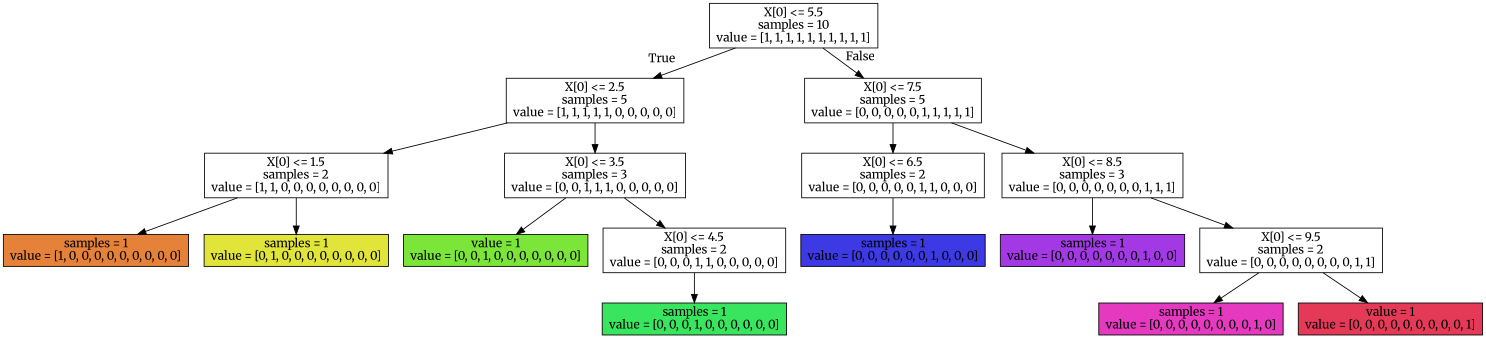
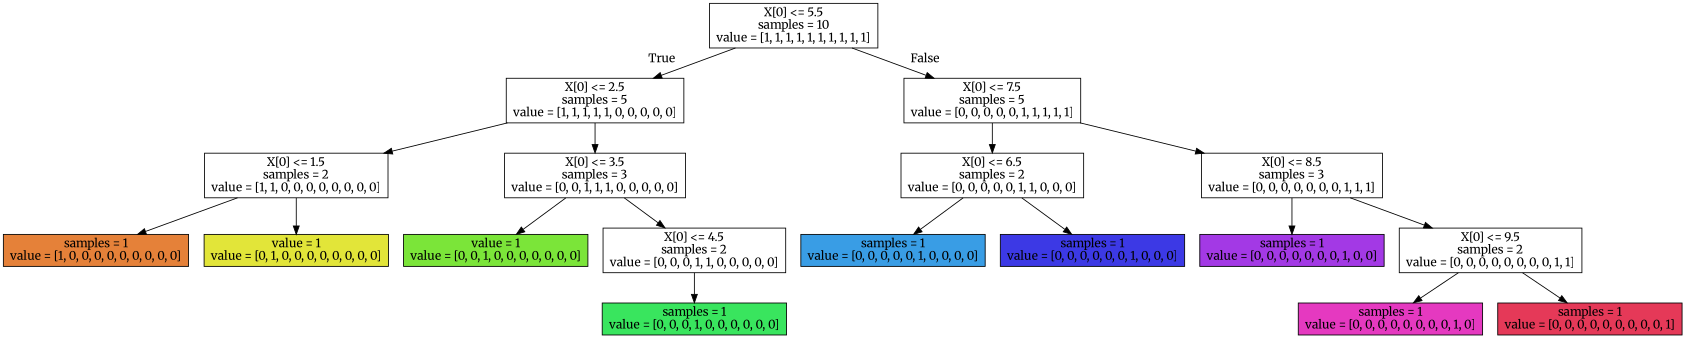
(296, 250) -> (296, 250)
none -> (893, 250)
(1390, 319) -> (1590, 319)
